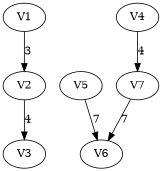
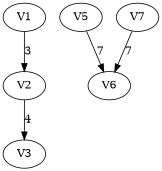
(138, 17) -> none
